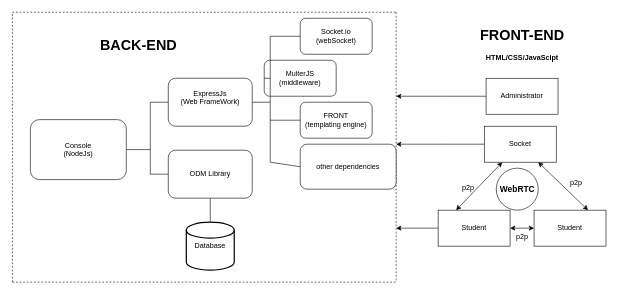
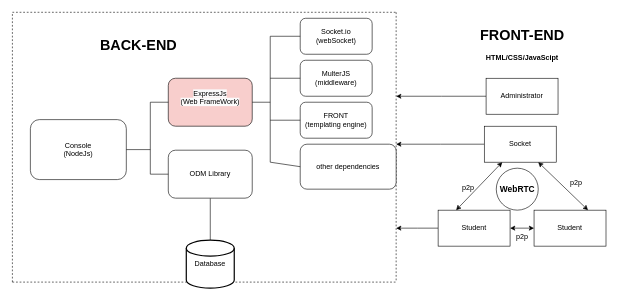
(300, 78) -> (336, 78)
(210, 102) -> (210, 102)
(210, 246) -> (210, 264)
